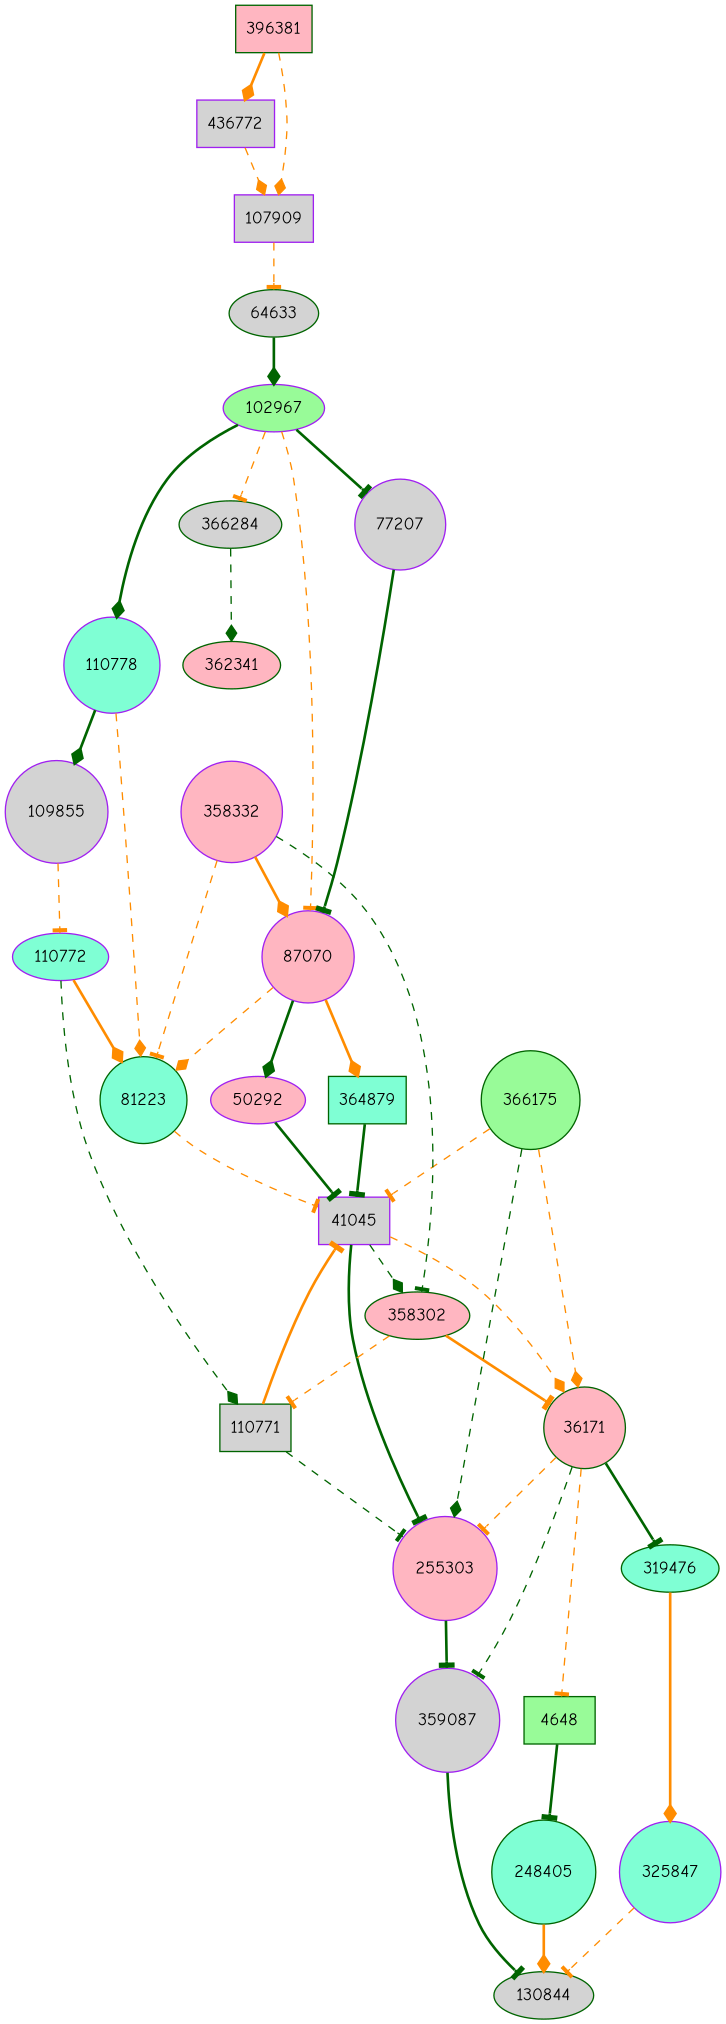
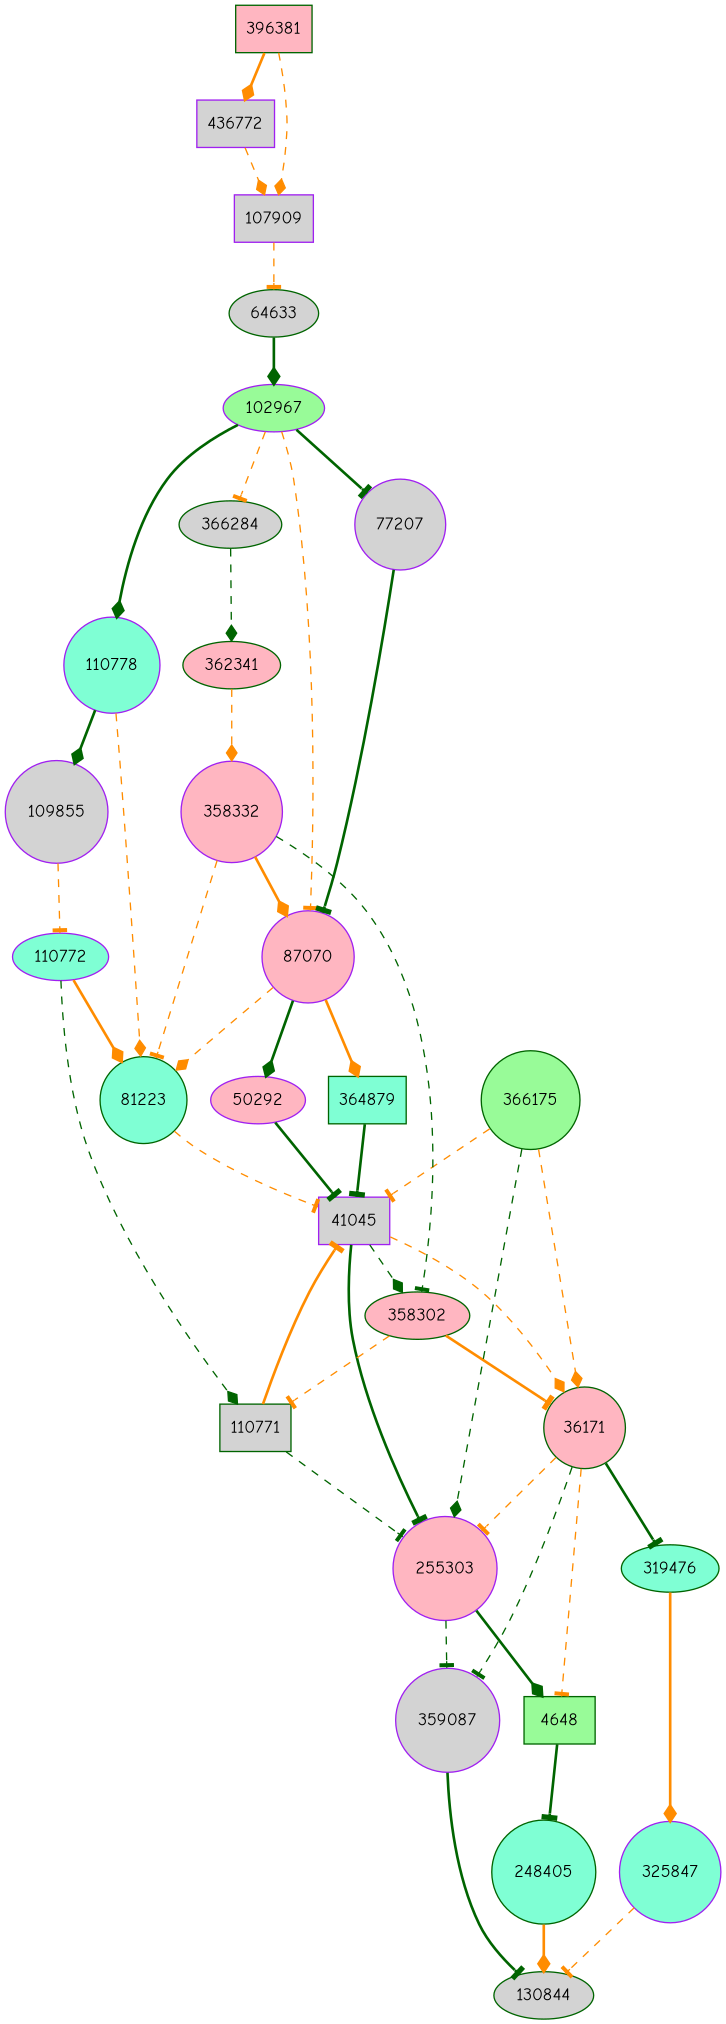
none -> (232, 717)
(446, 1641) -> (446, 1641)
none -> (504, 1647)
